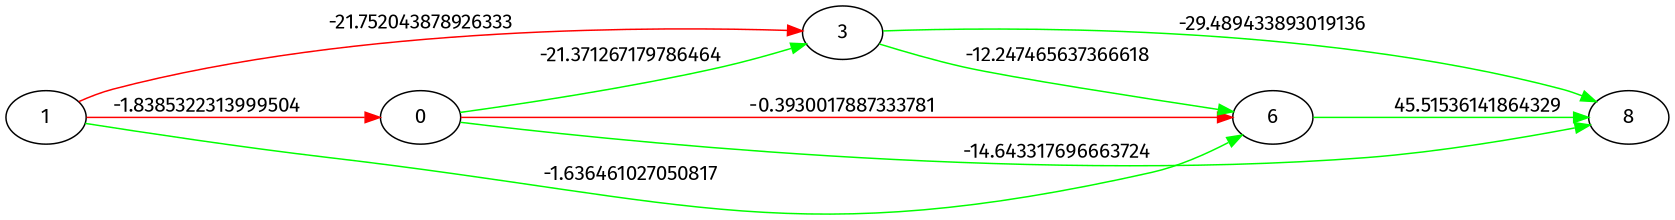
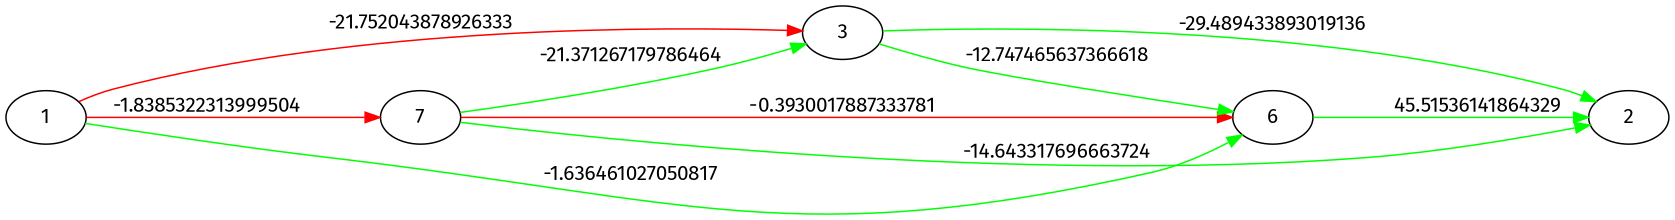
(1057, 56) -> (1057, 56)
(421, 117) -> (421, 117)
(1629, 117) -> (1629, 117)
